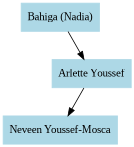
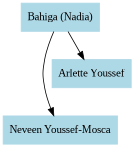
(78, 98) -> (43, 70)
